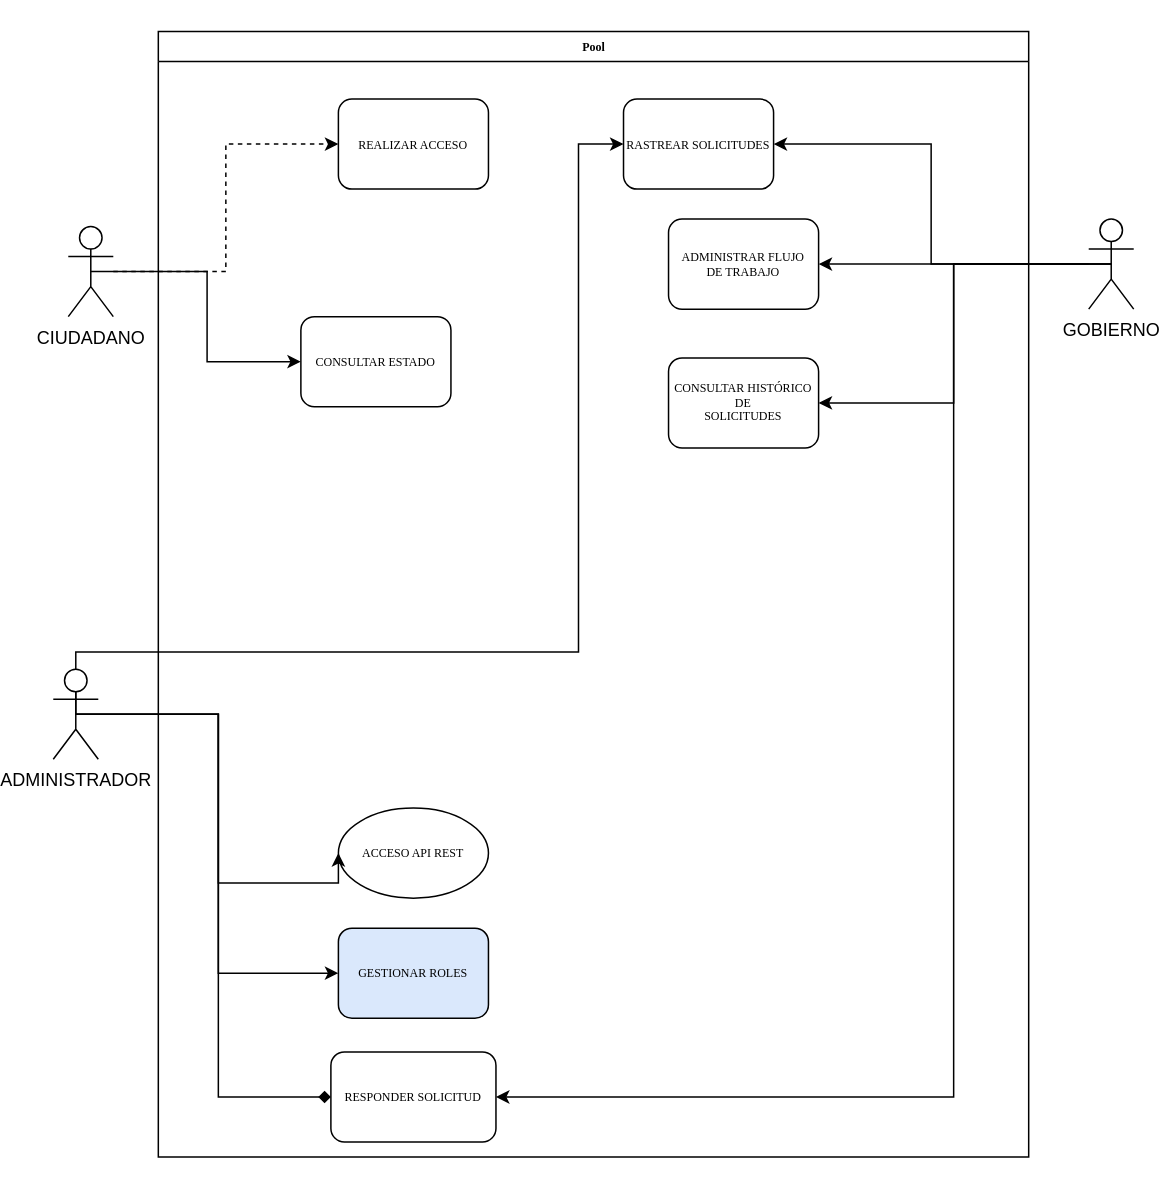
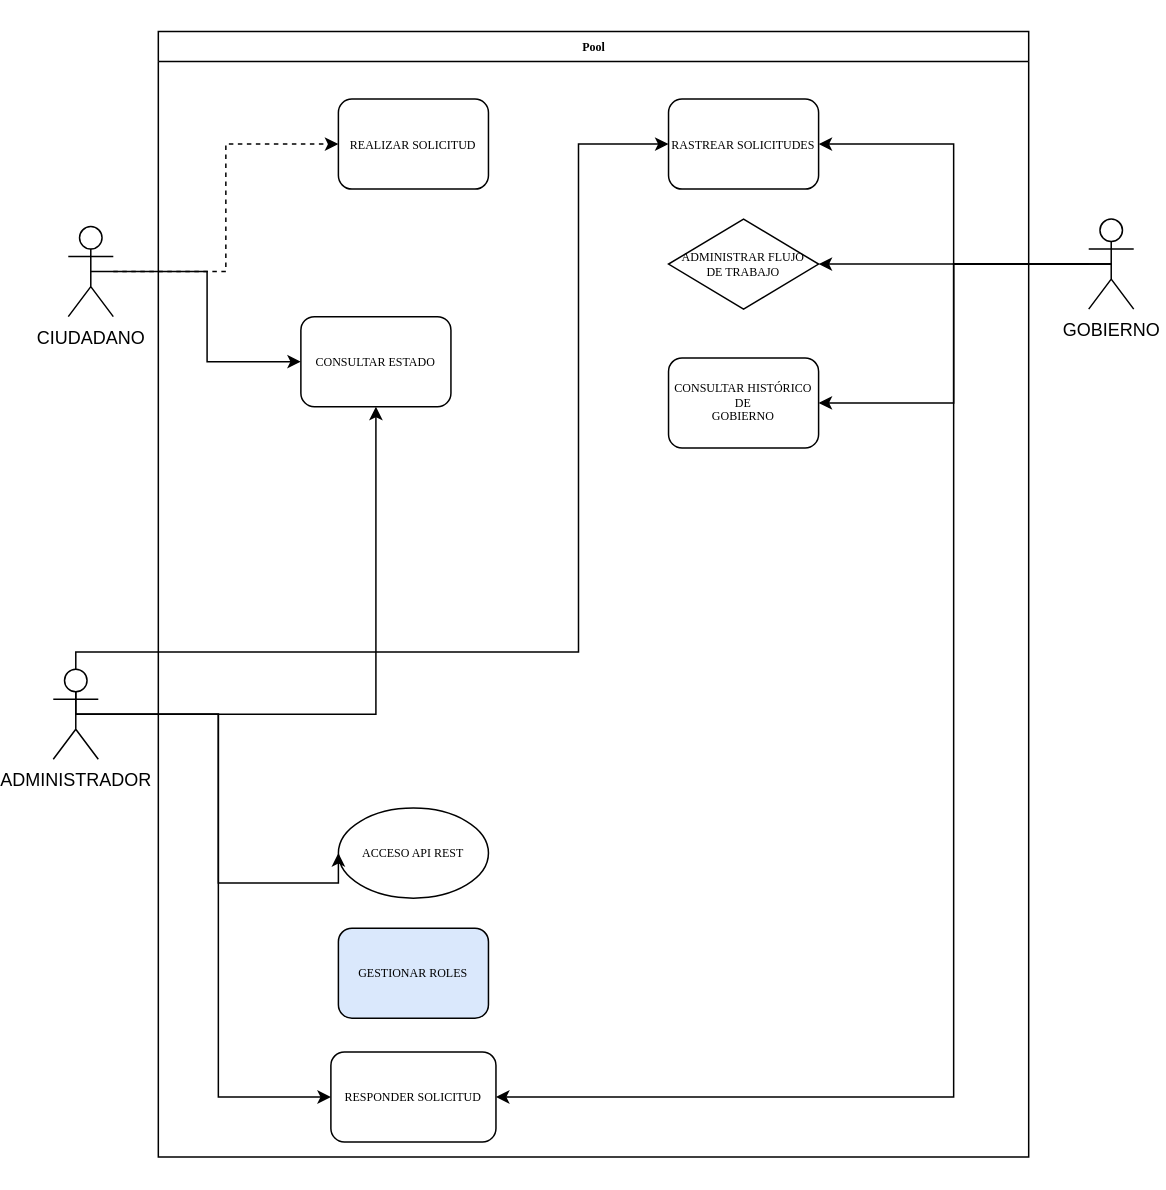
(698, 144) -> (743, 144)
(413, 145) -> (413, 145)
(743, 264) -> (743, 264)
(743, 403) -> (743, 403)
(274, 973) -> (376, 643)
(318, 1097) -> (319, 1097)
